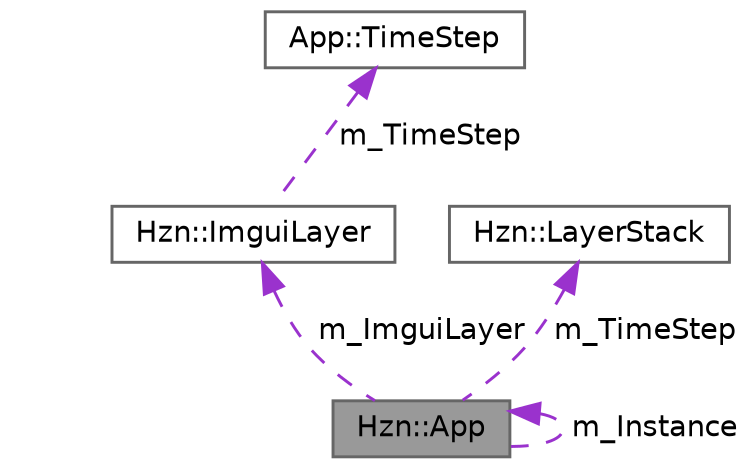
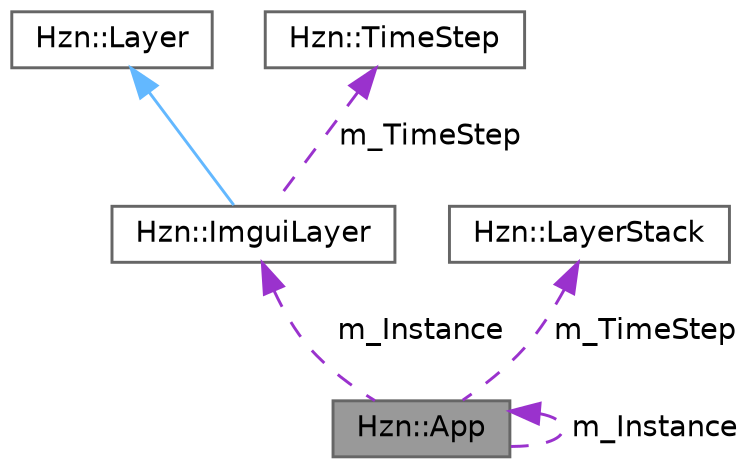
none -> (112, 40)
(395, 40) -> (395, 40)
(417, 332) -> (417, 332)
